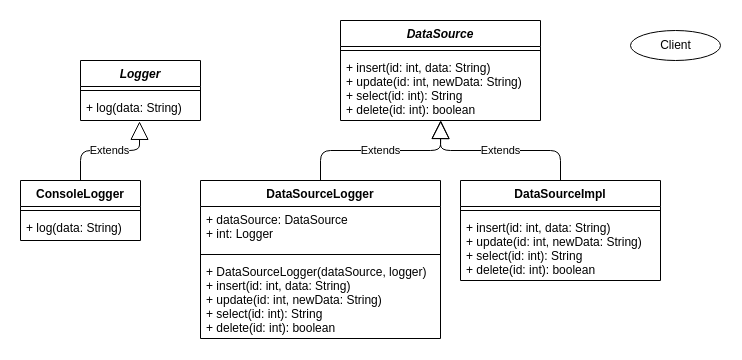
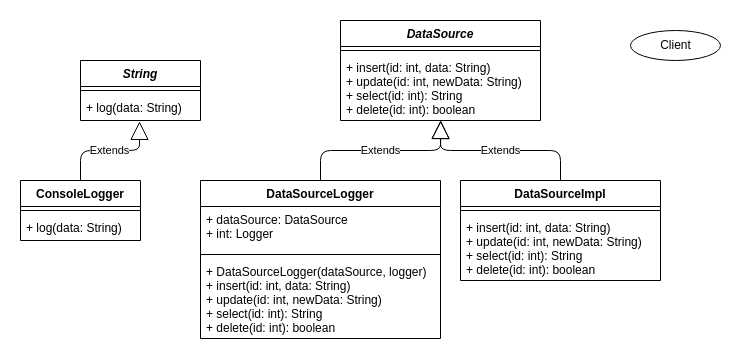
(140, 74) -> (140, 74)
